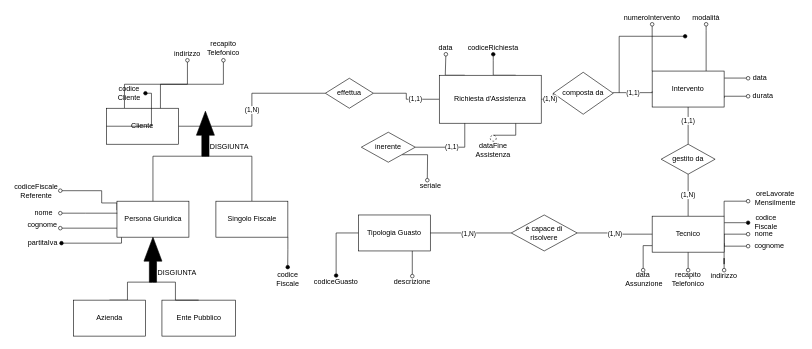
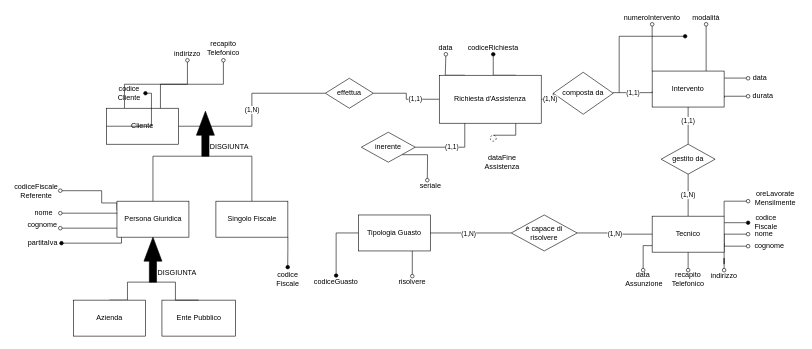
(494, 150) -> (503, 162)
(413, 282) -> (413, 282)
